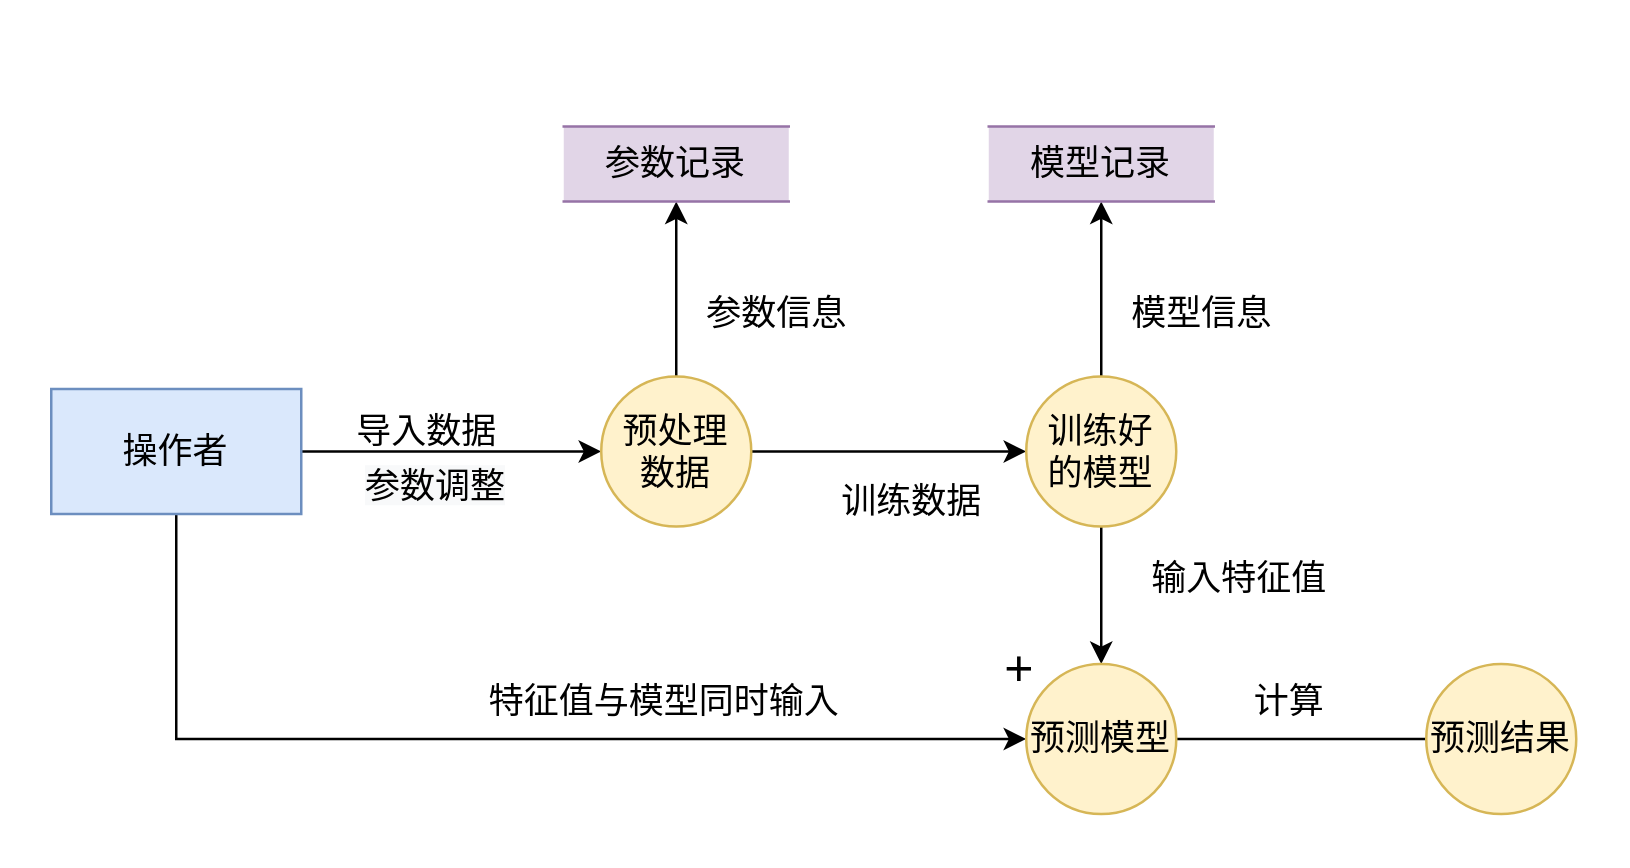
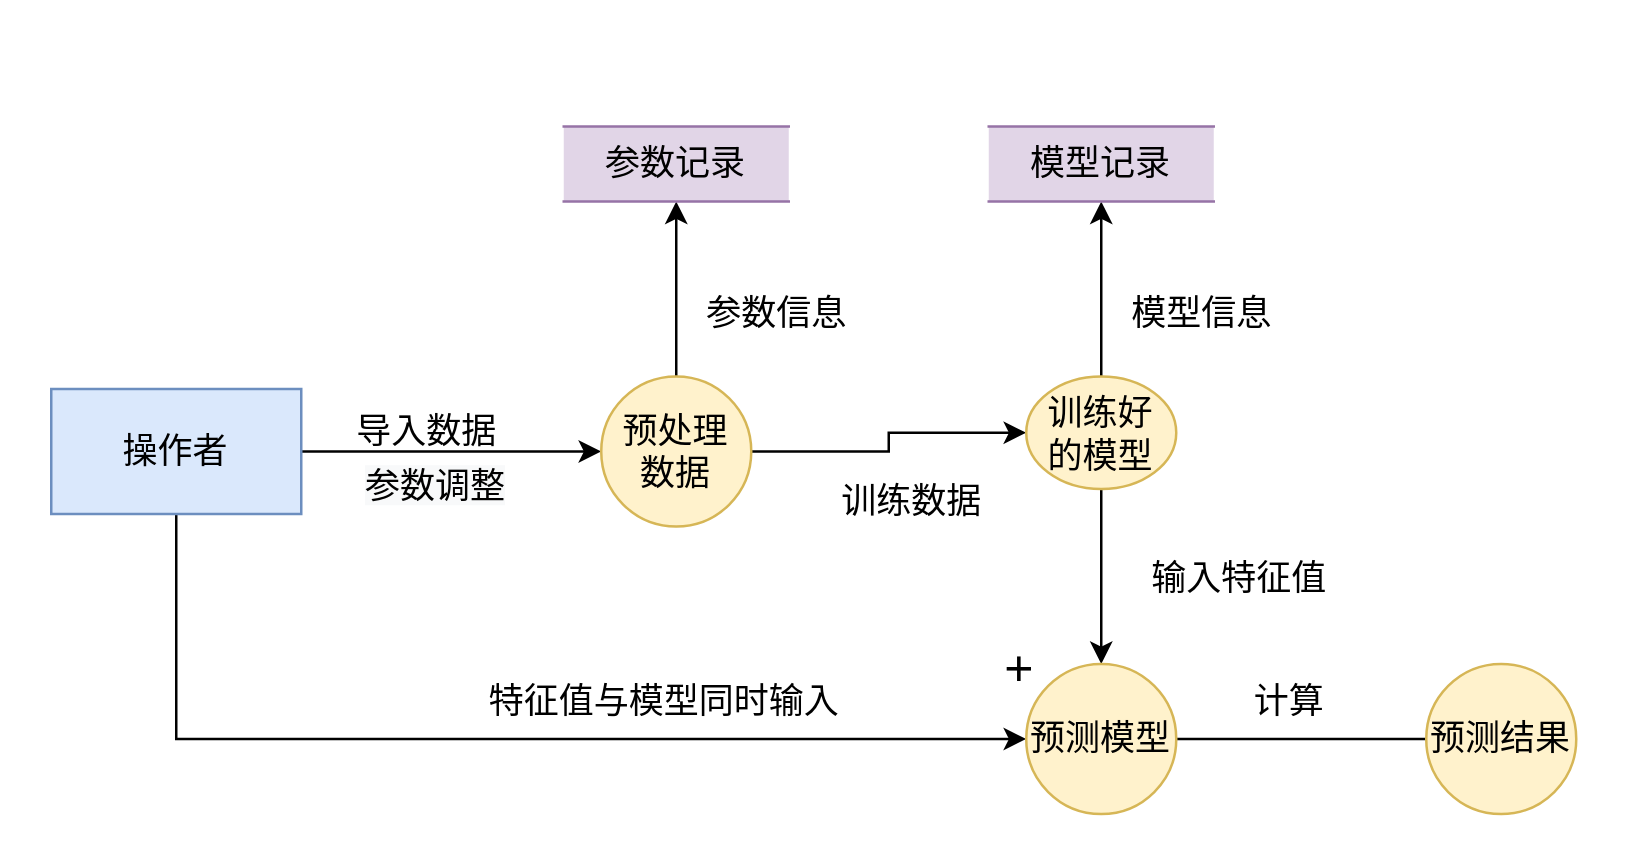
(1101, 451) -> (1101, 433)
